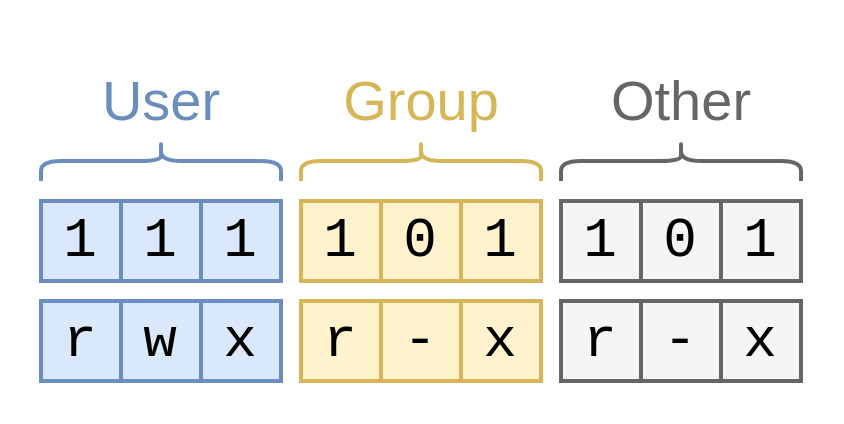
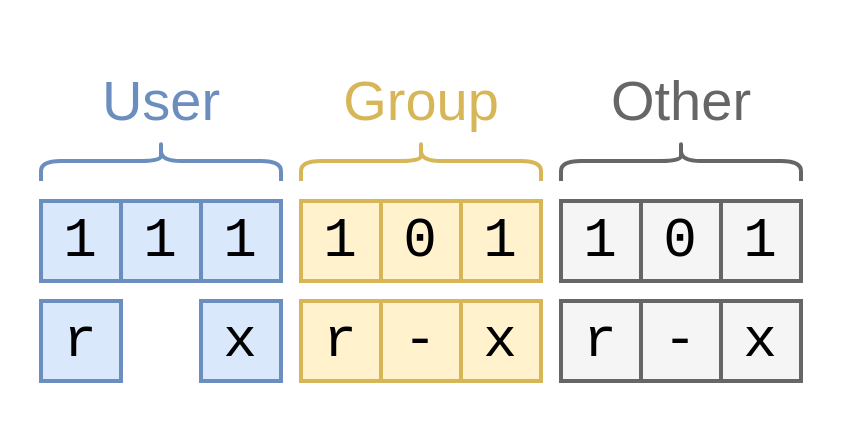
(161, 341) -> none
